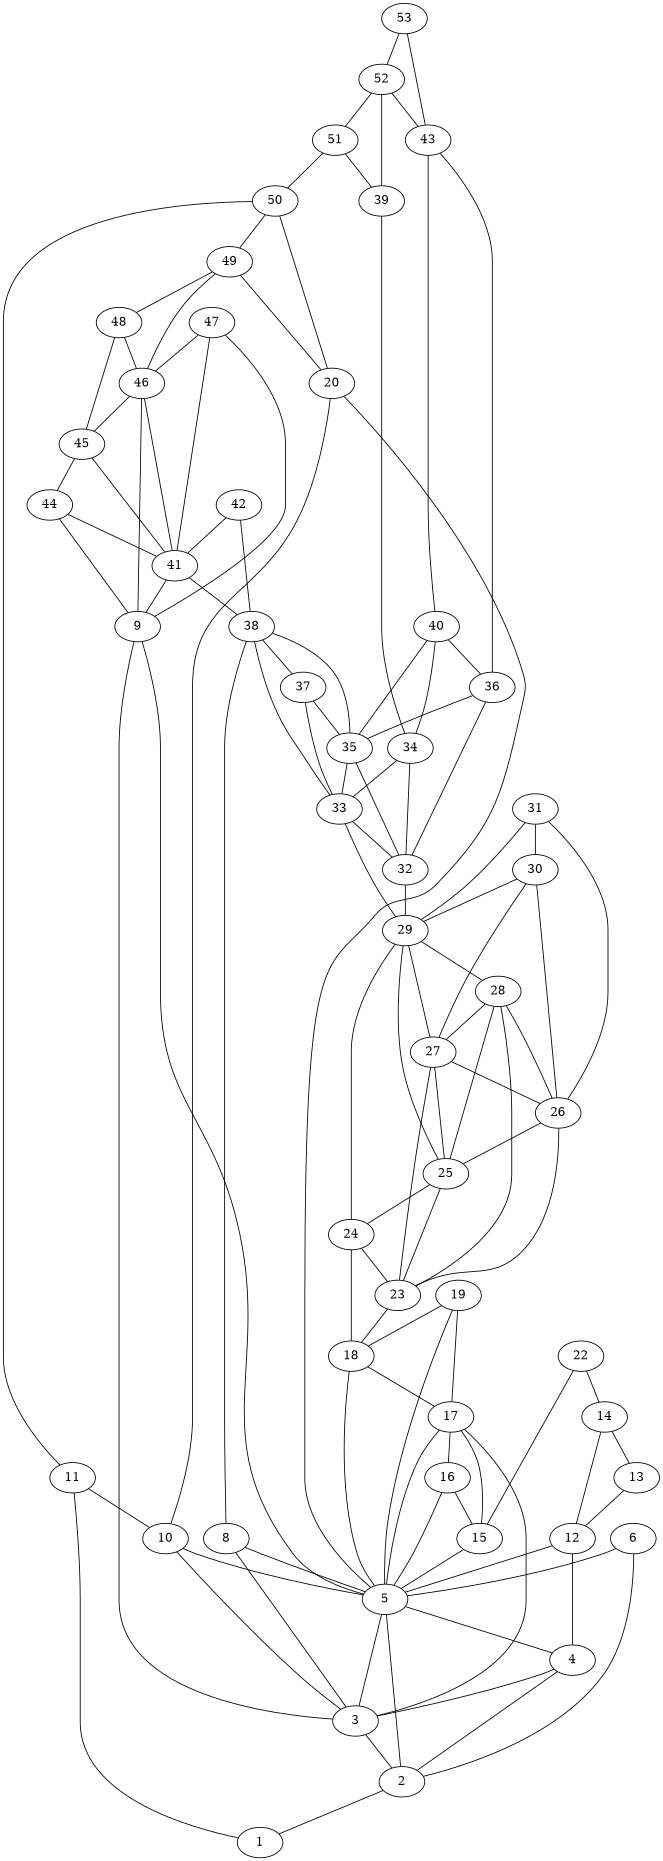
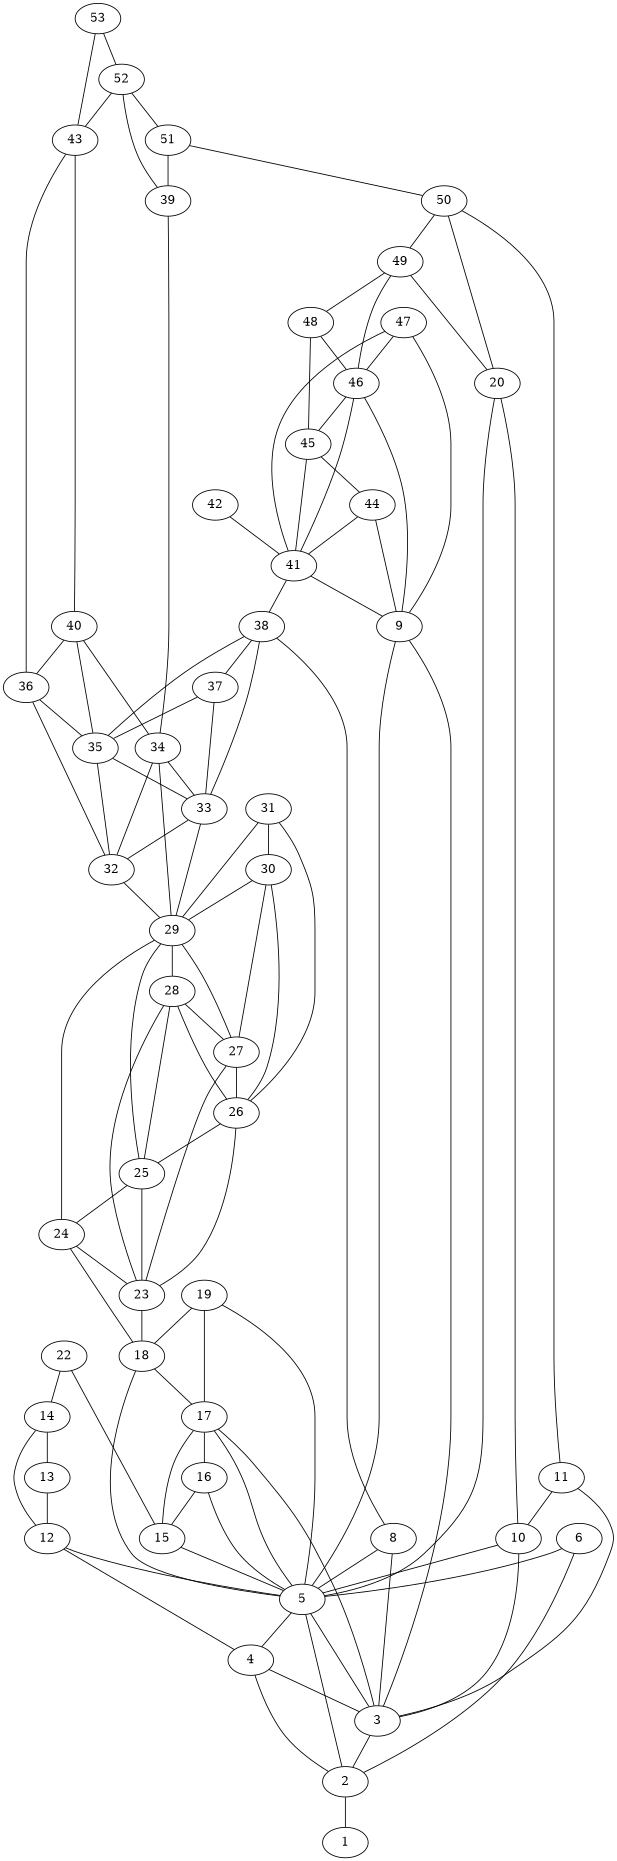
(245, 566) -> none
none -> (165, 843)
(440, 1113) -> none
(80, 1713) -> (557, 1637)
